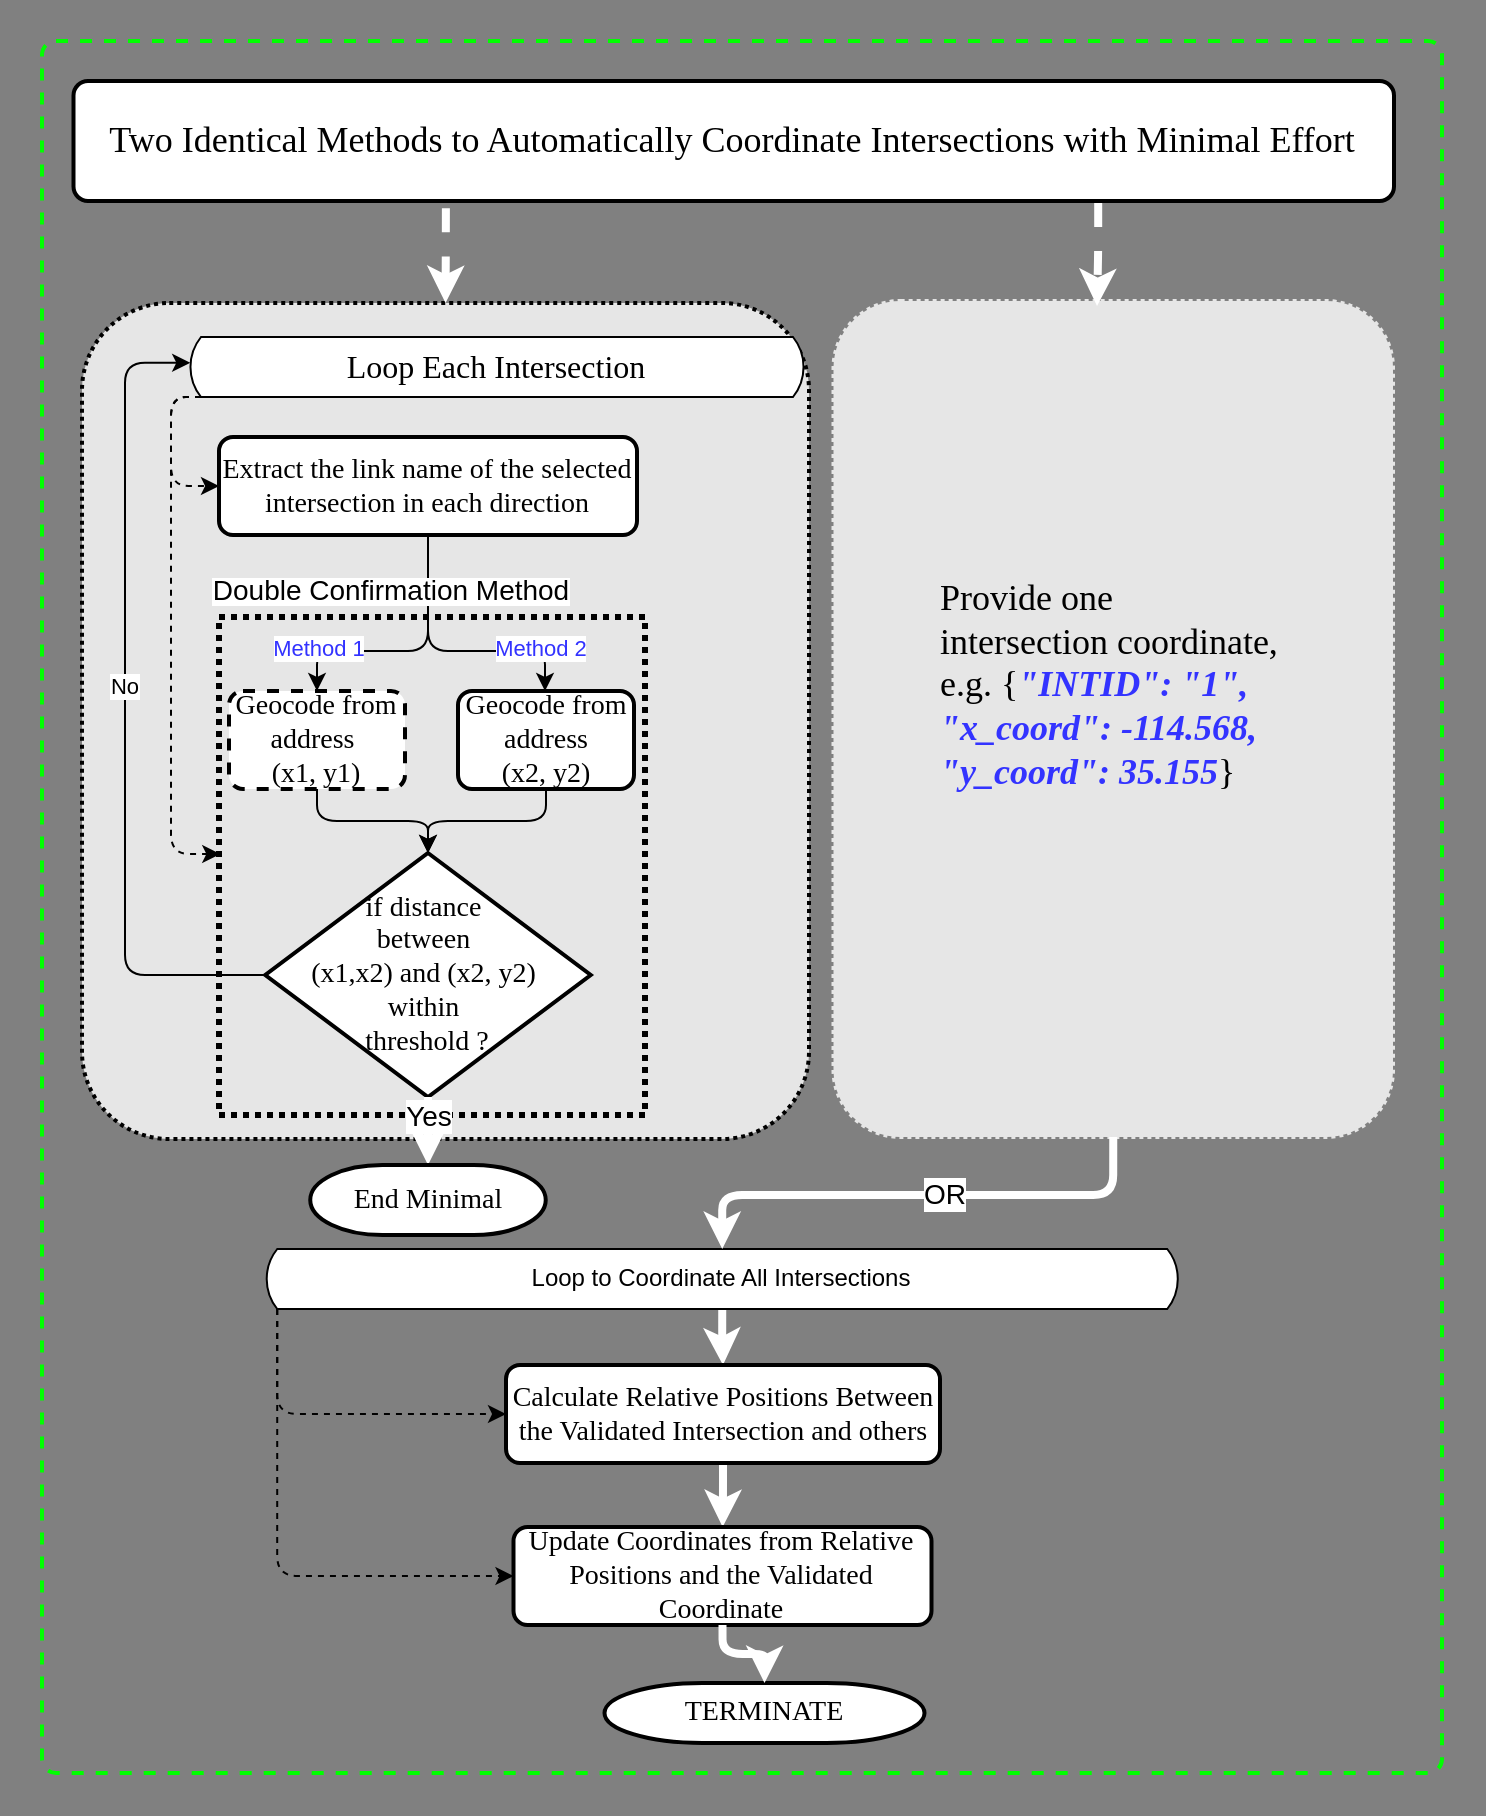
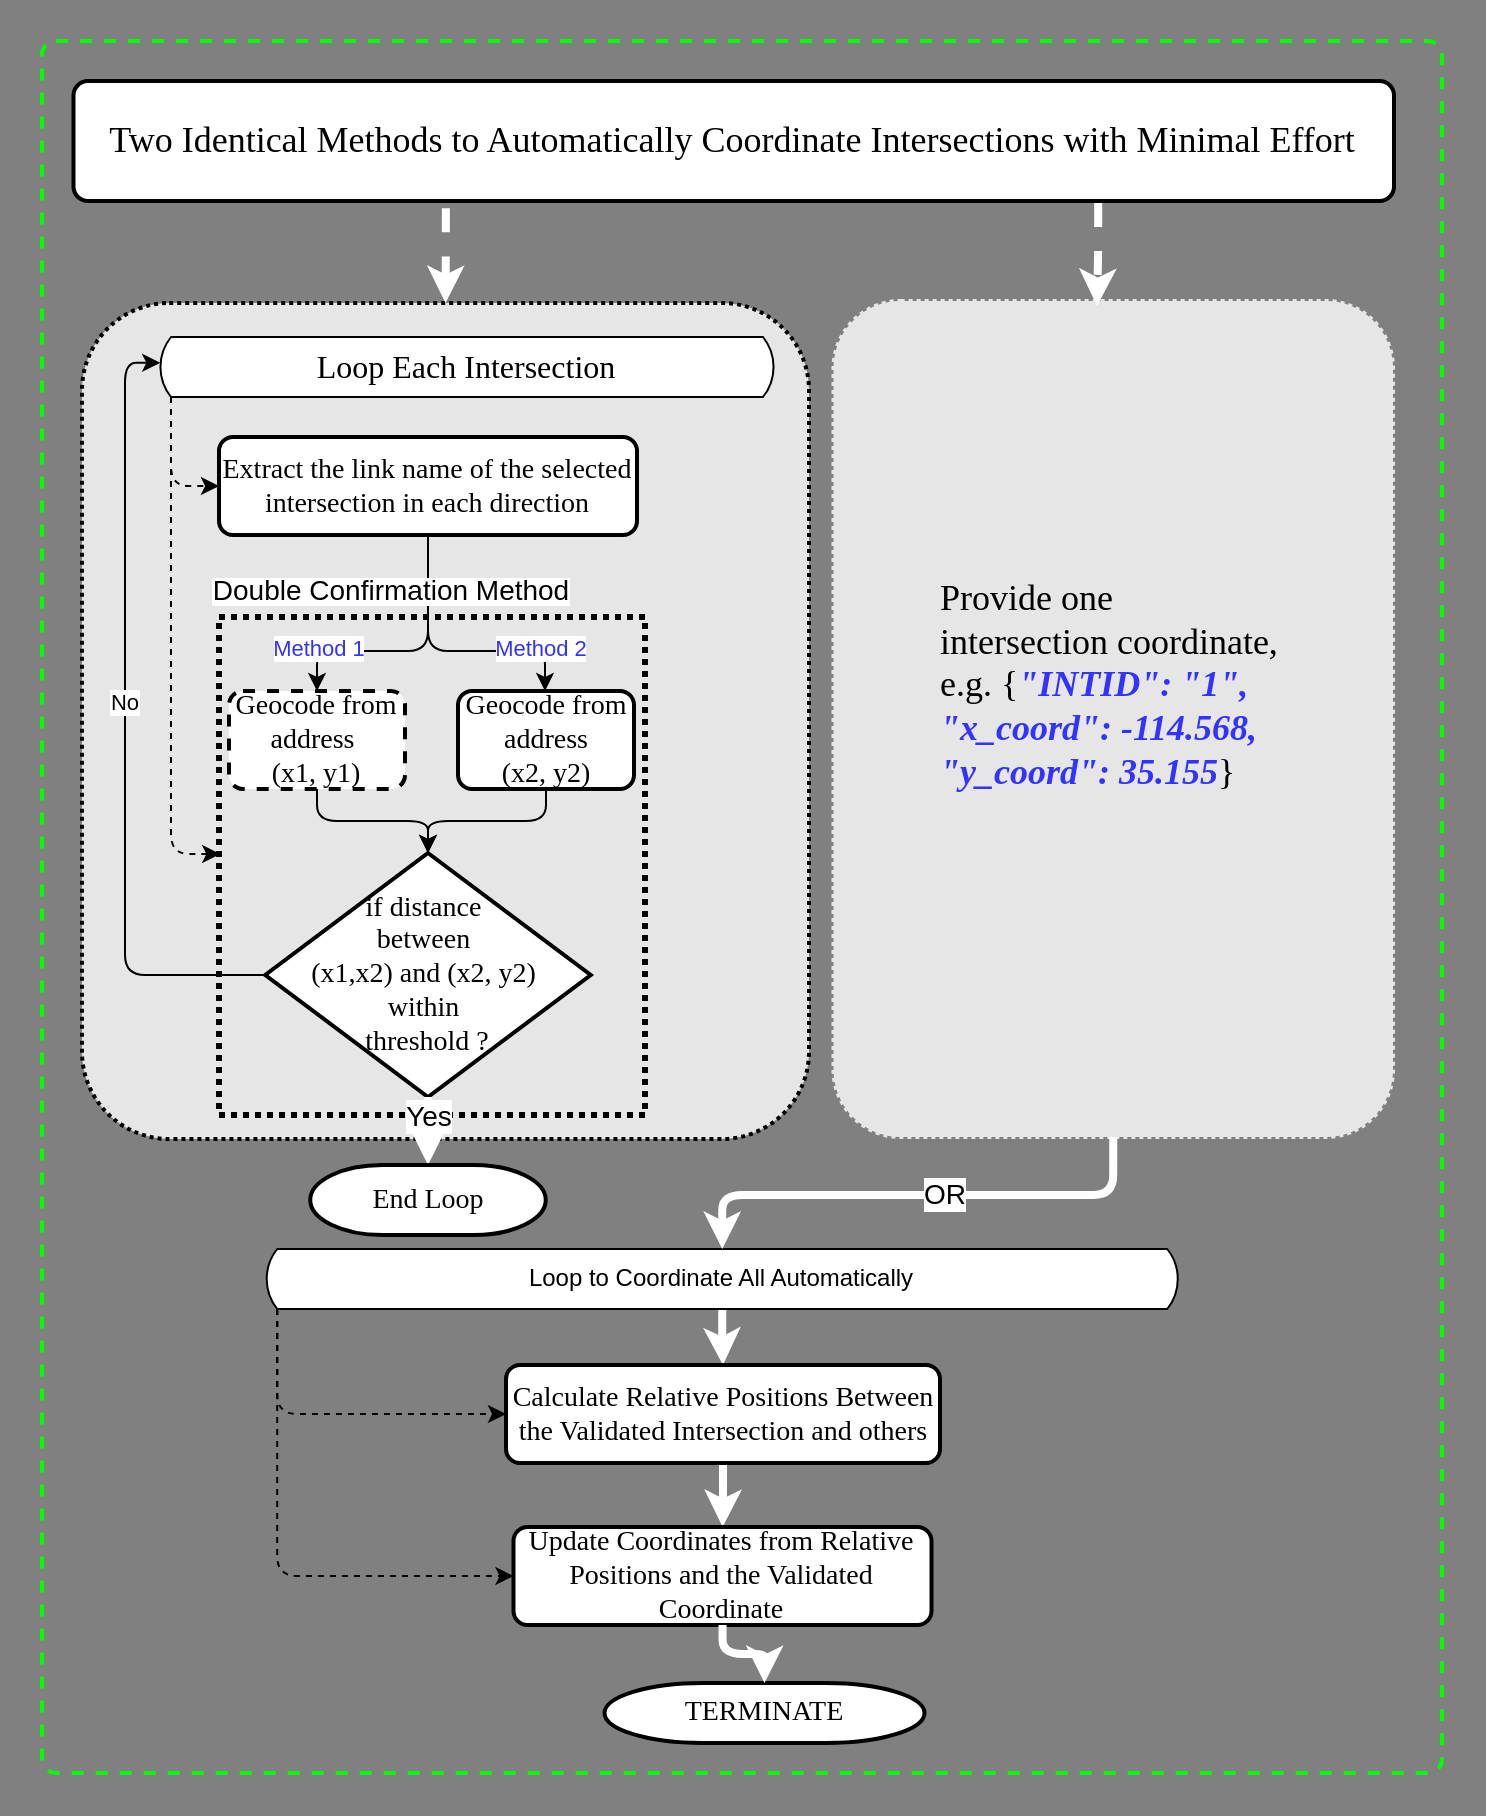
(497, 367) -> (467, 367)
(429, 1201) -> (429, 1201)
(722, 1279) -> (722, 1279)
